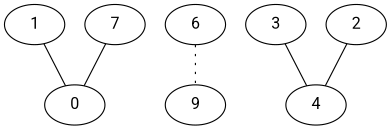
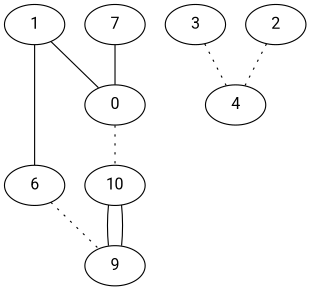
(296, 65) -> (216, 65)
(336, 65) -> (256, 65)
none -> (35, 105)
none -> (115, 185)
